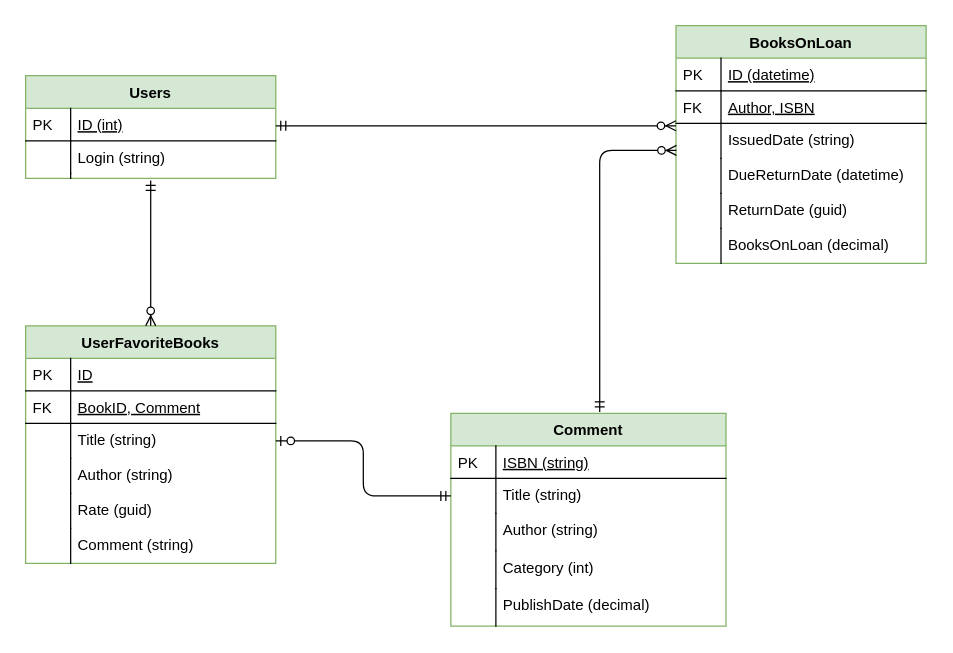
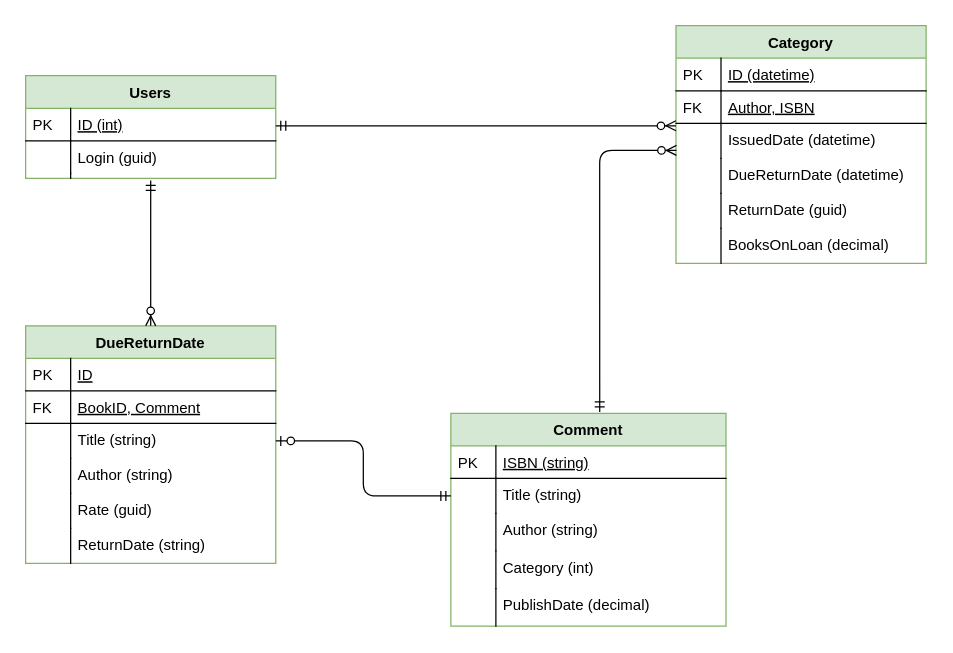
(800, 43) -> (800, 43)
(803, 140) -> (812, 140)
(130, 158) -> (122, 158)
(150, 343) -> (150, 343)
(141, 545) -> (153, 545)
